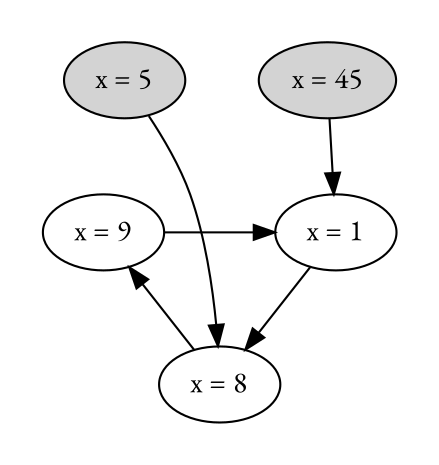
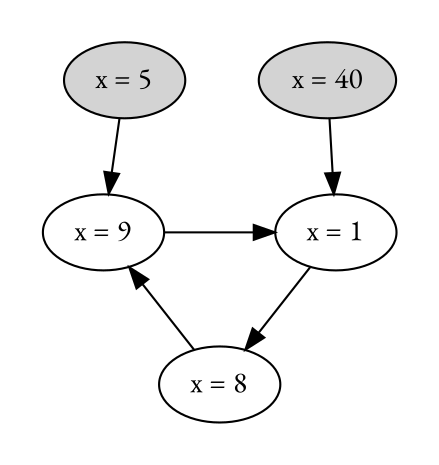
(327, 80) -> (327, 80)
(197, 216) -> (116, 145)
